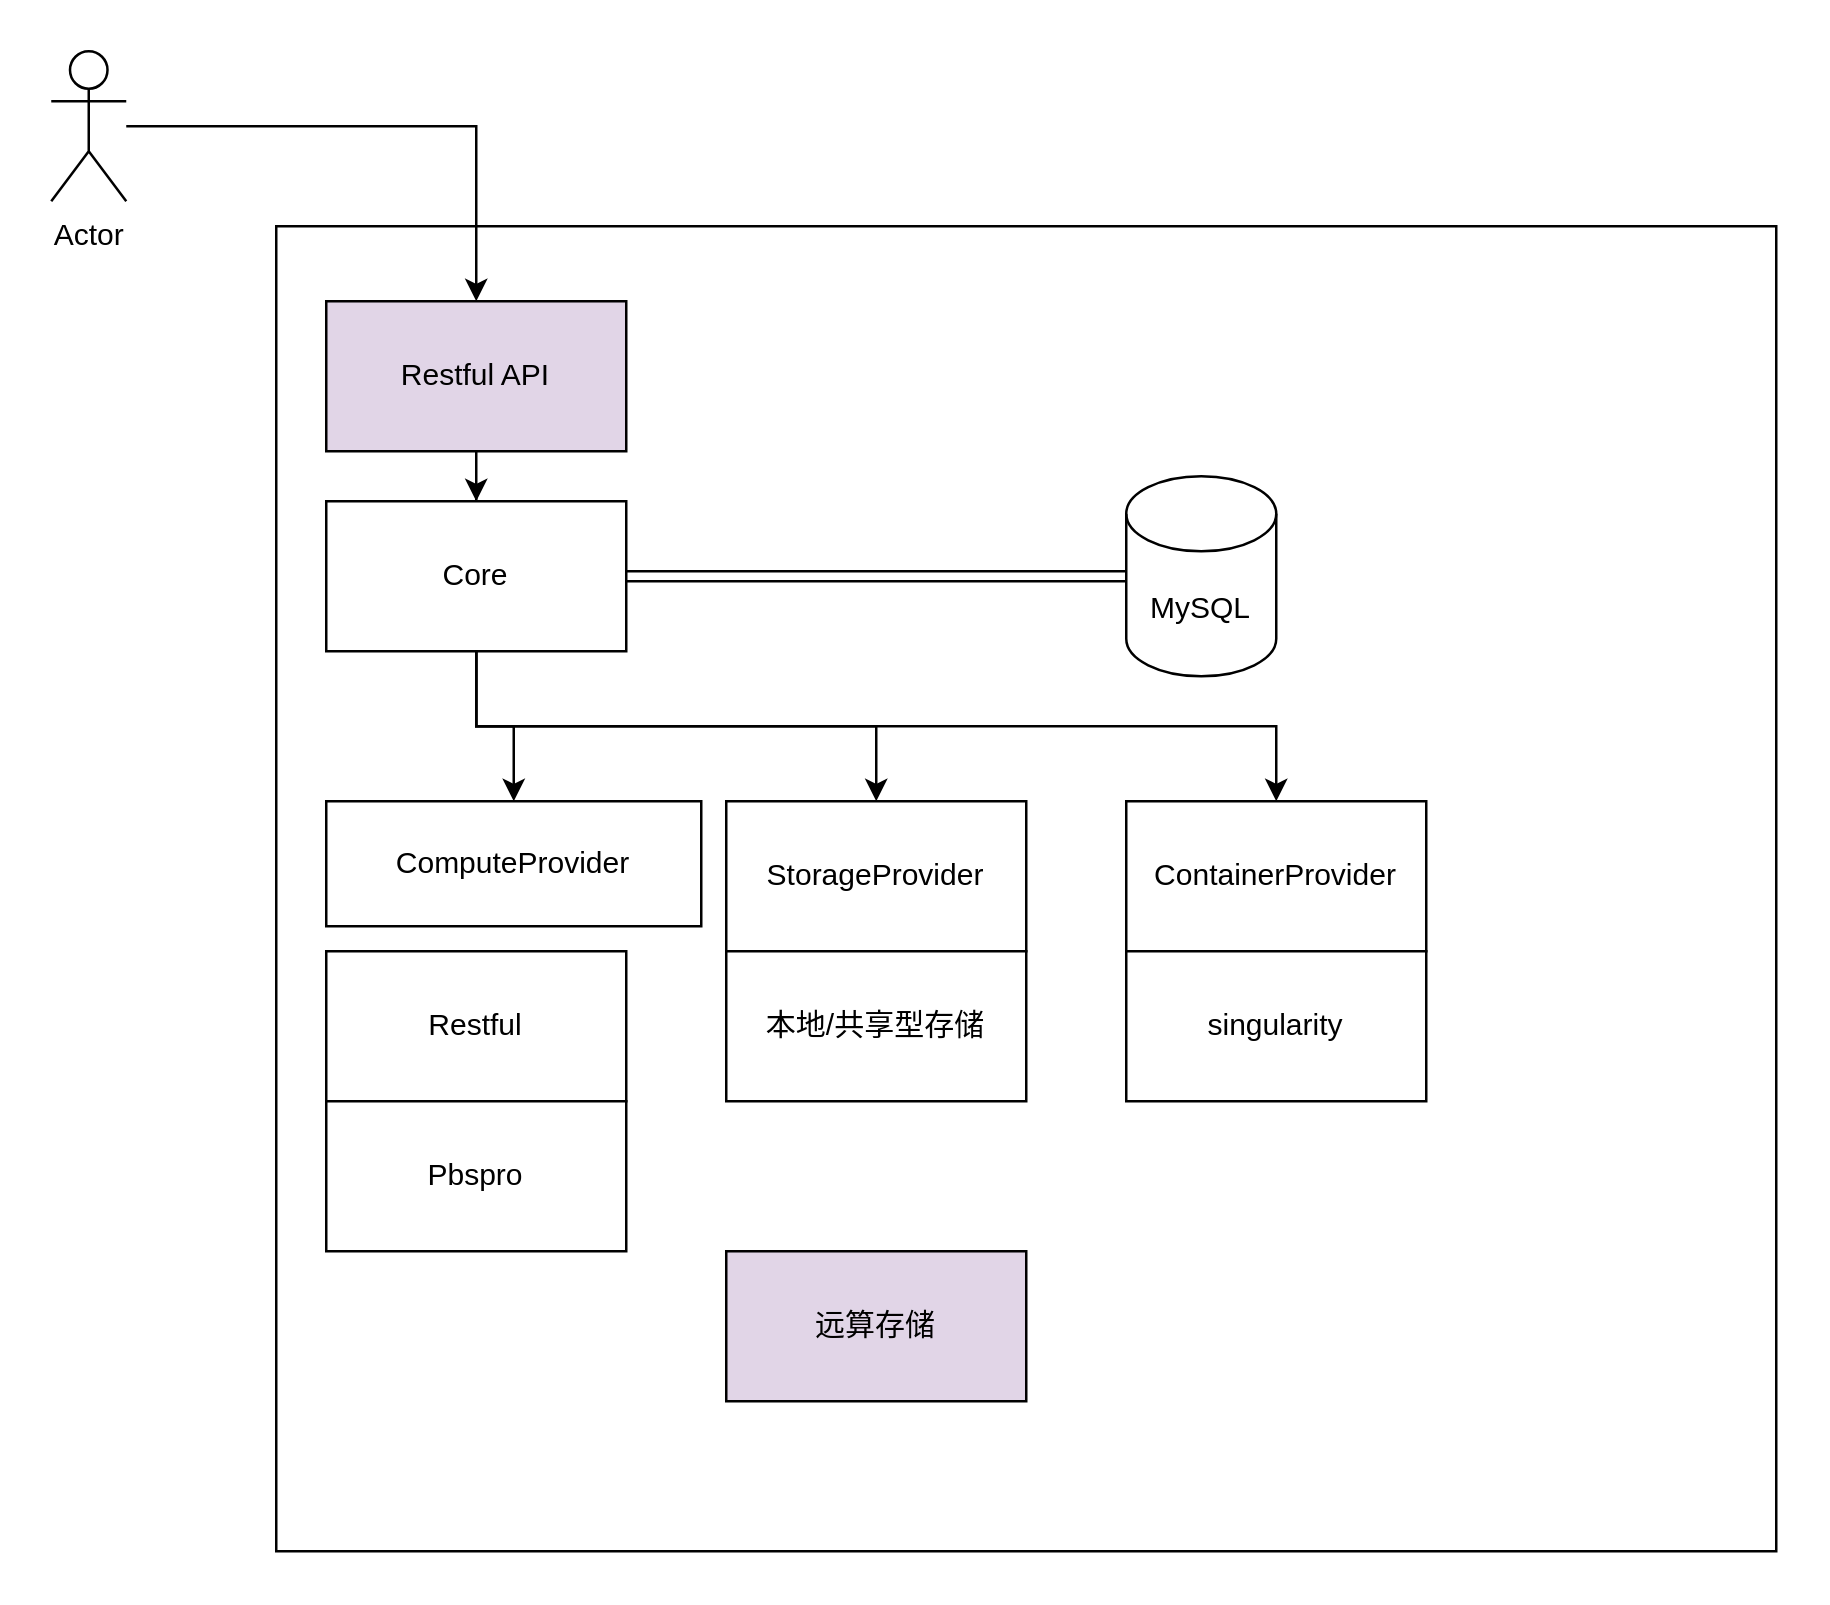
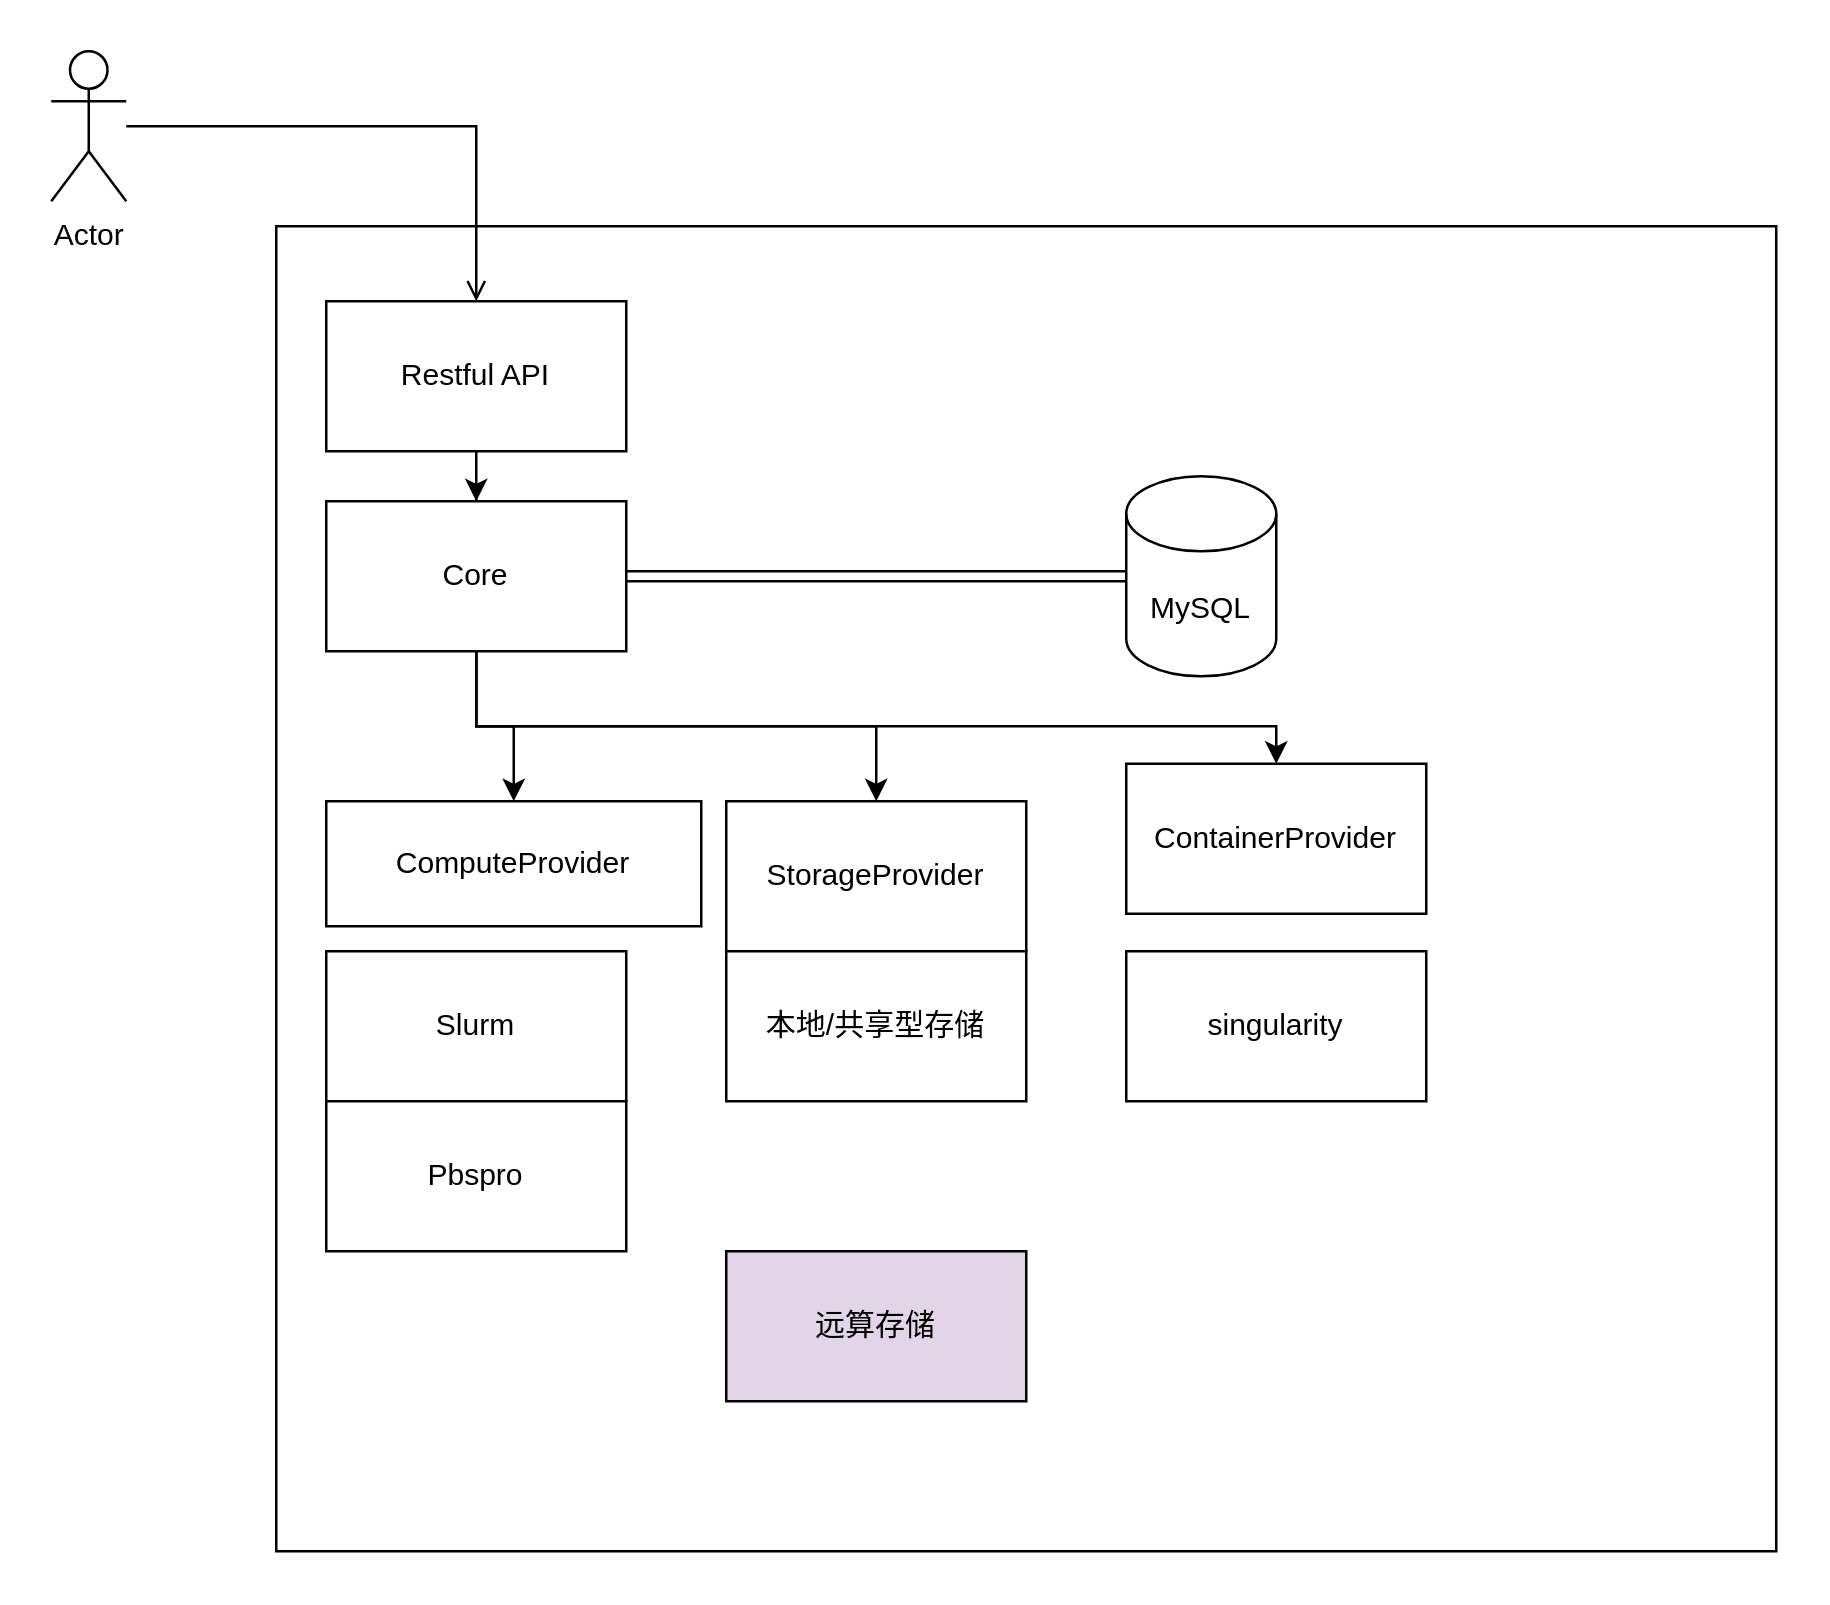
(476, 283) -> (476, 287)
(476, 376) -> (476, 376)
(1276, 876) -> (1276, 839)
(476, 1026) -> (476, 1026)
